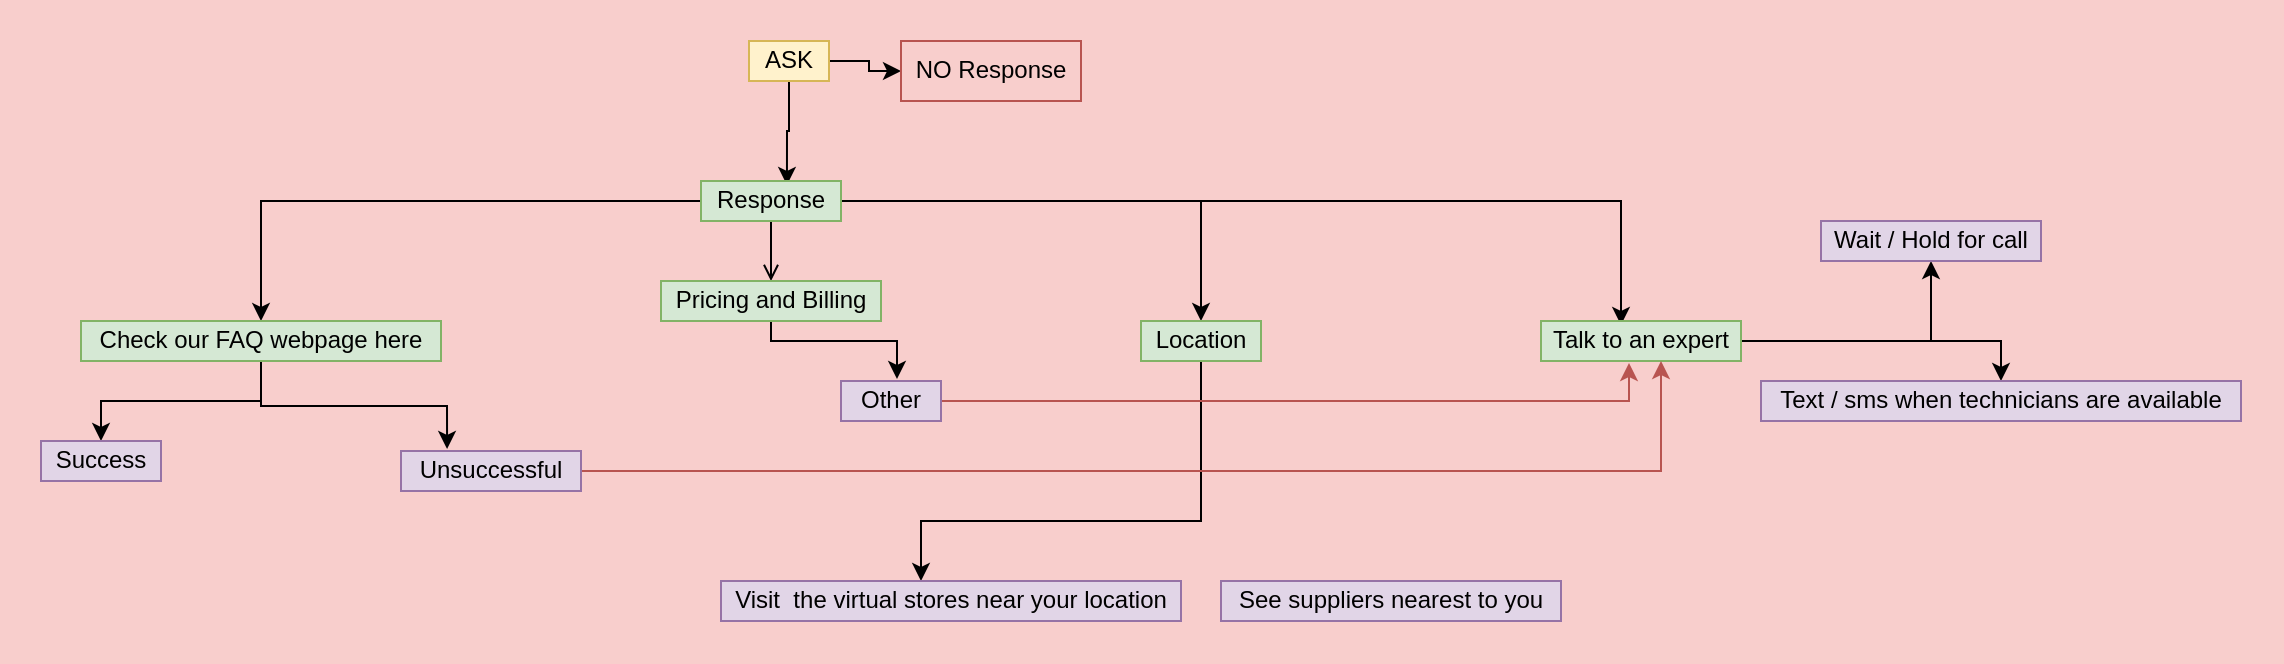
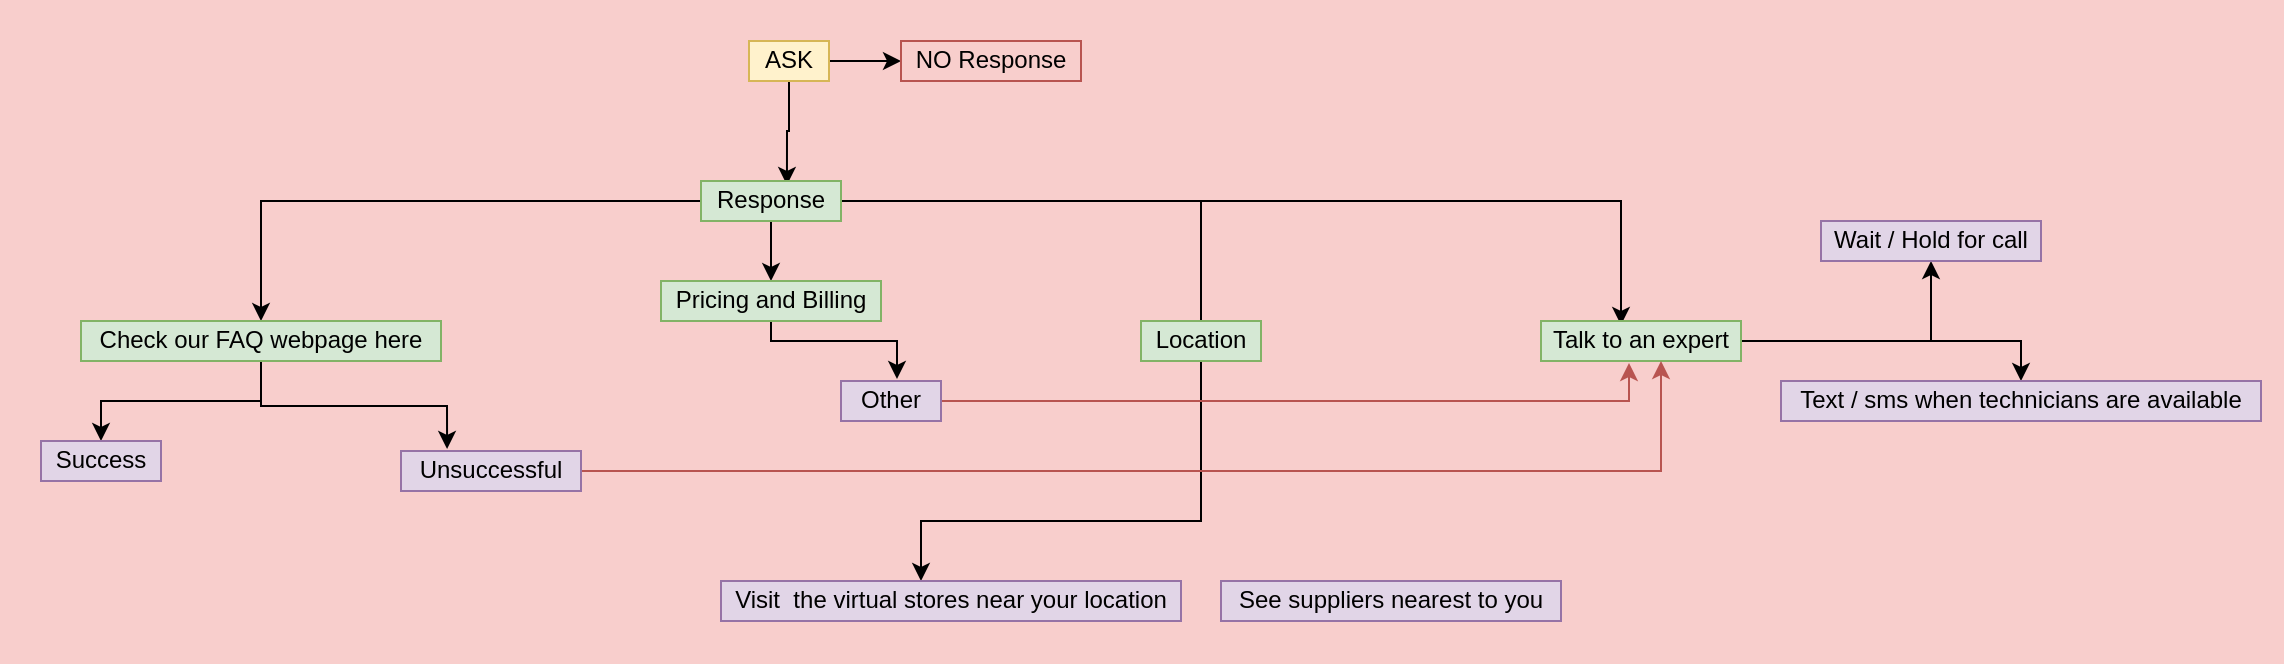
(991, 71) -> (991, 61)
(771, 269) -> (771, 266)
(1201, 306) -> (1201, 311)
(2001, 401) -> (2021, 401)
